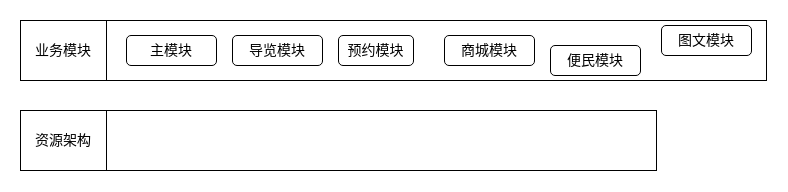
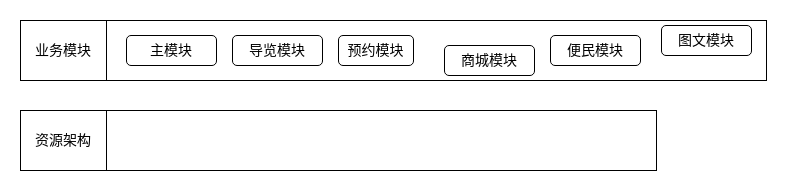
(490, 51) -> (490, 61)
(596, 61) -> (596, 51)
